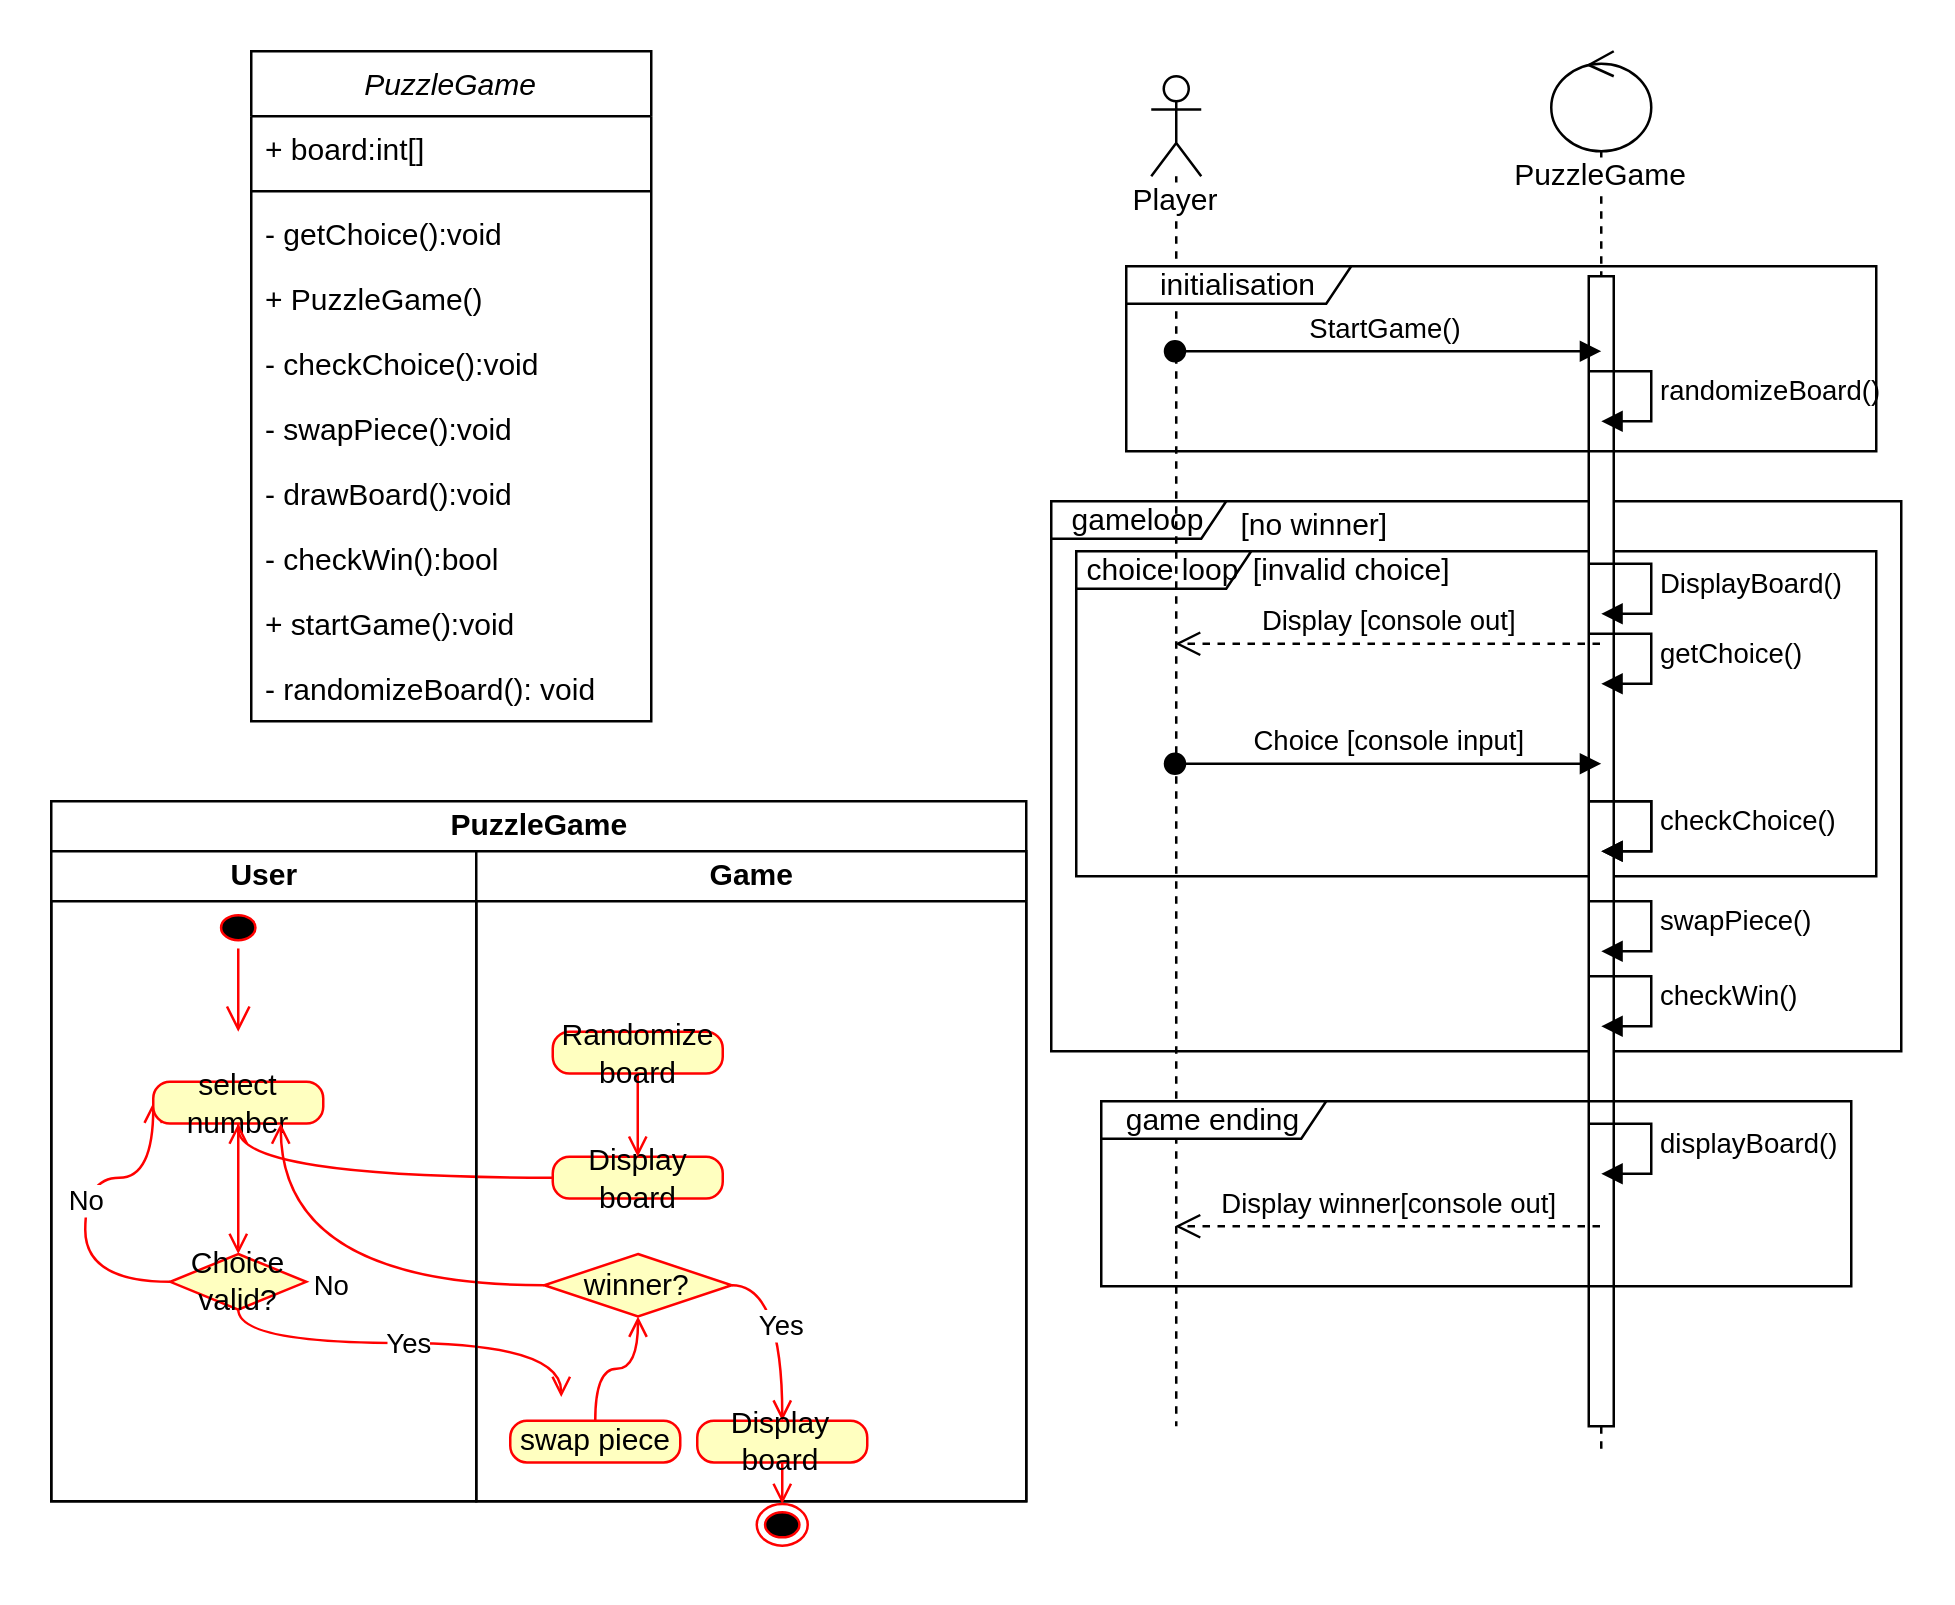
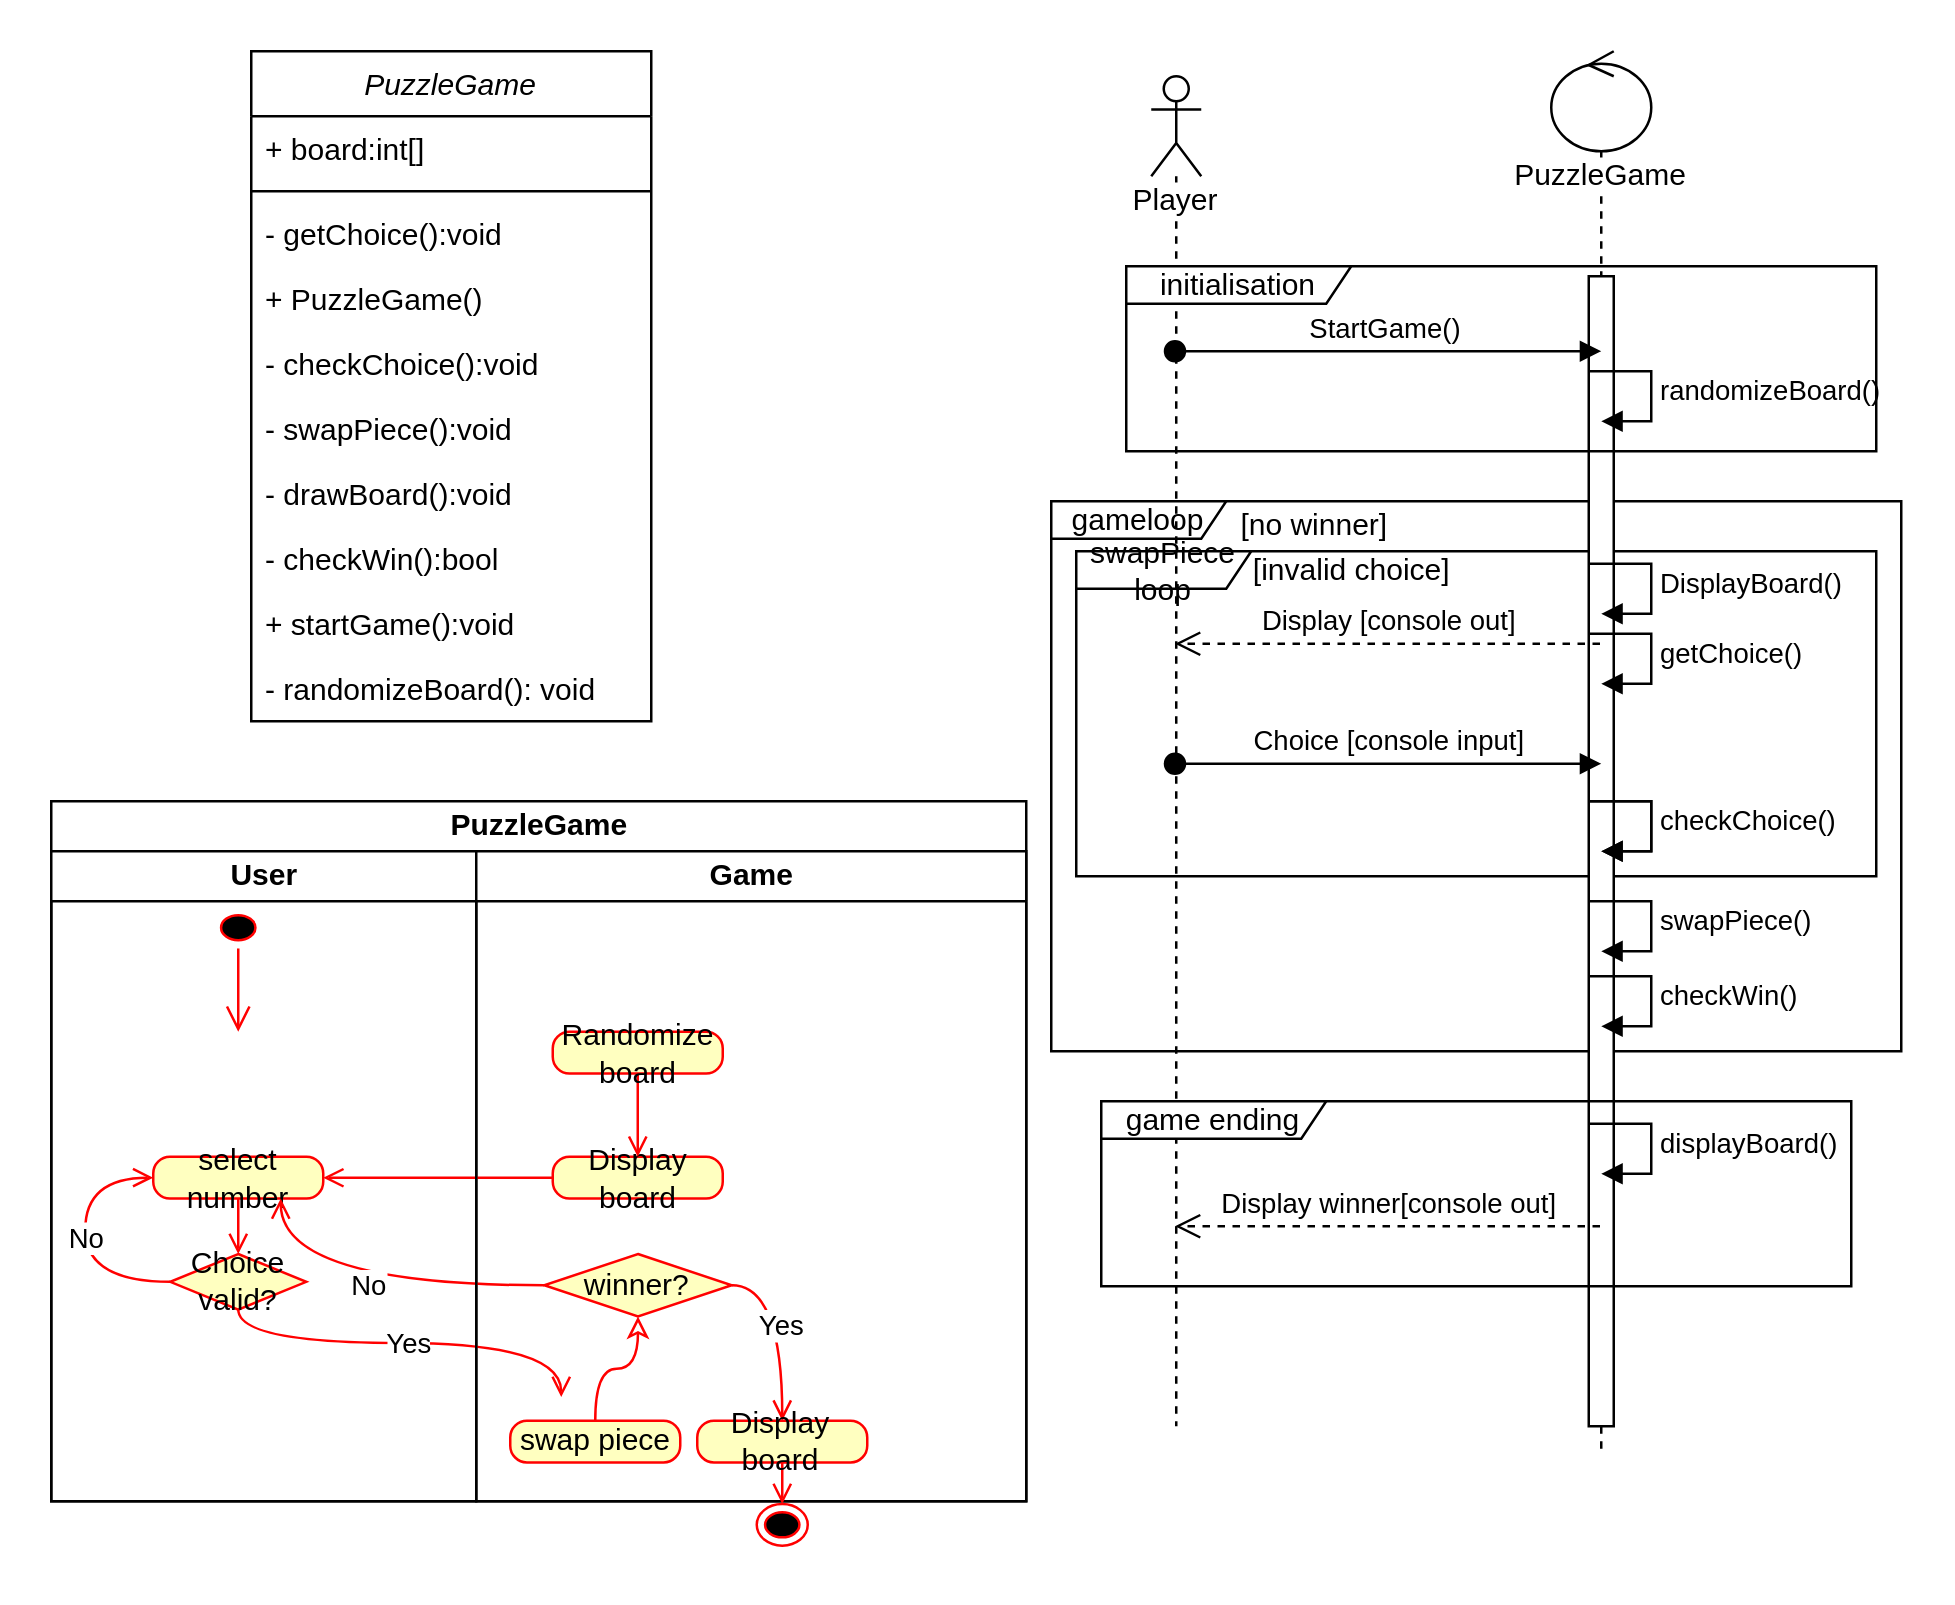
(1164, 571) -> (1164, 571)
(238, 1103) -> (238, 1178)
(636, 1346) -> (636, 1352)
